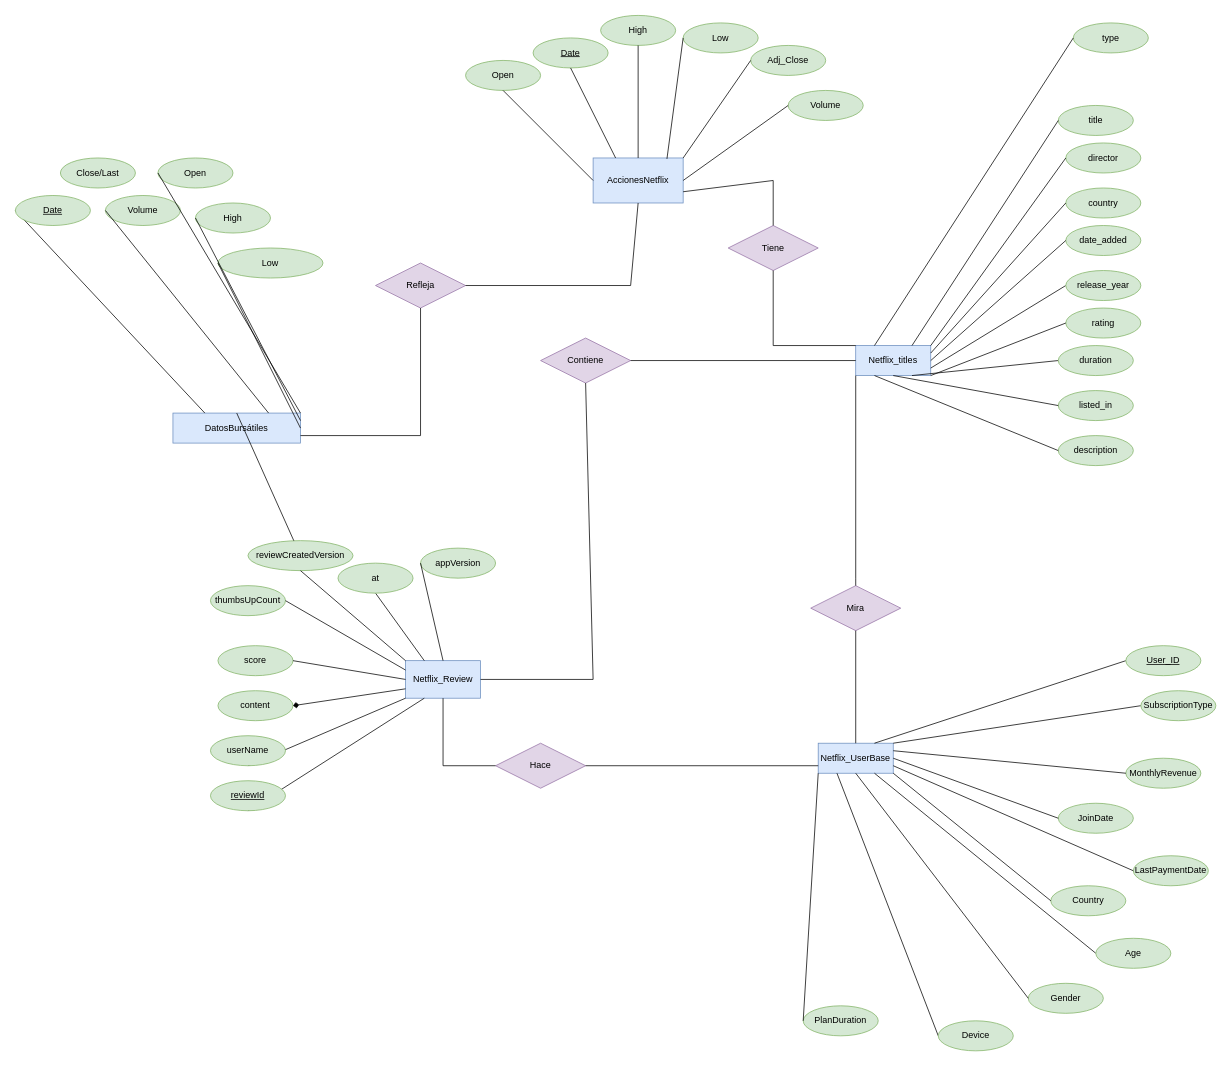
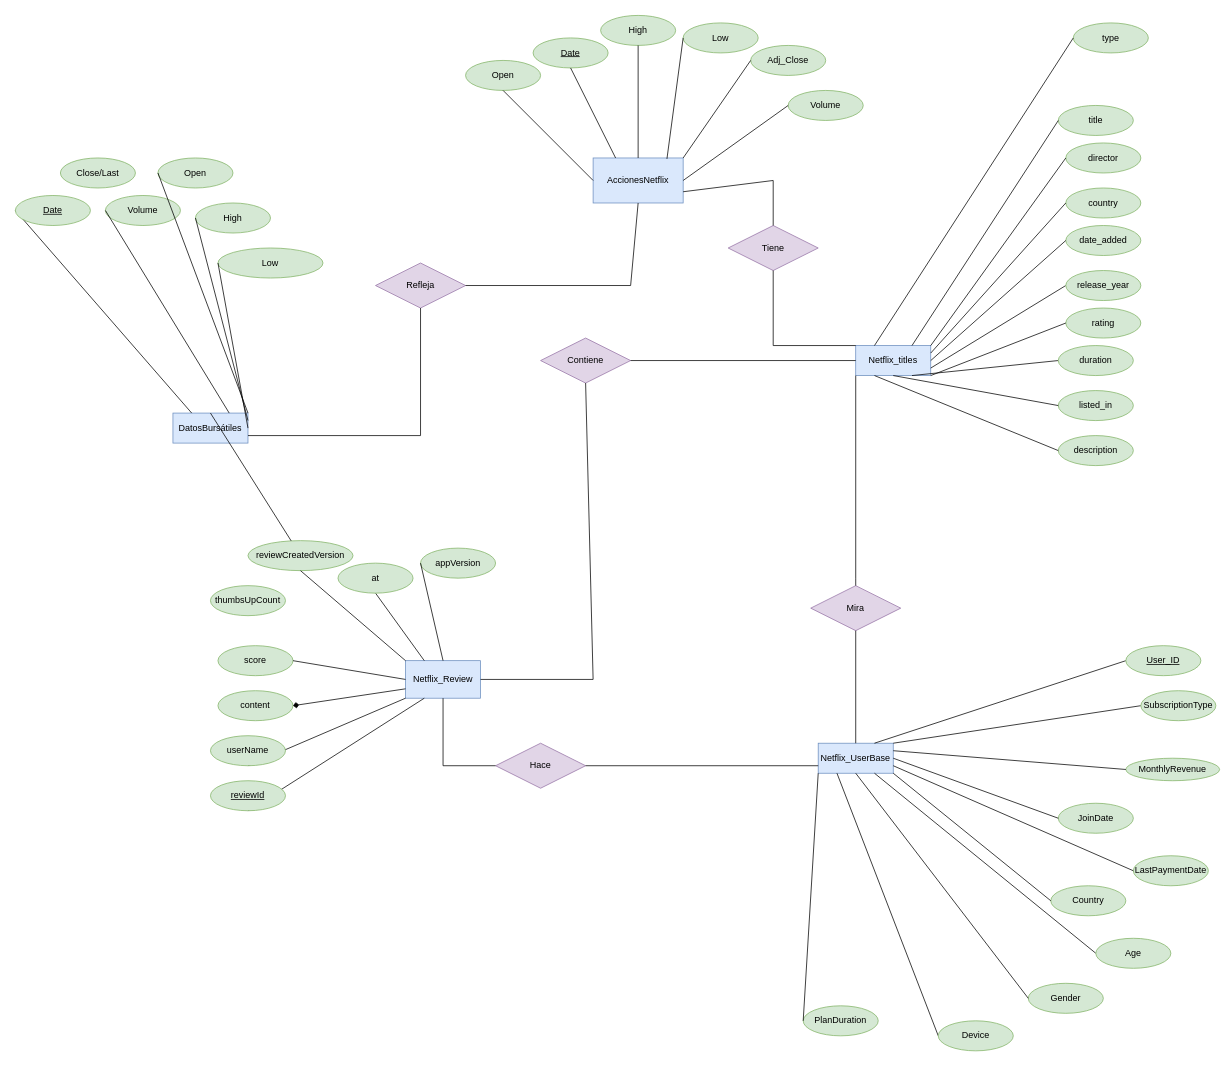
(237, 428) -> (210, 428)
(345, 635) -> none
(1163, 773) -> (1172, 769)
